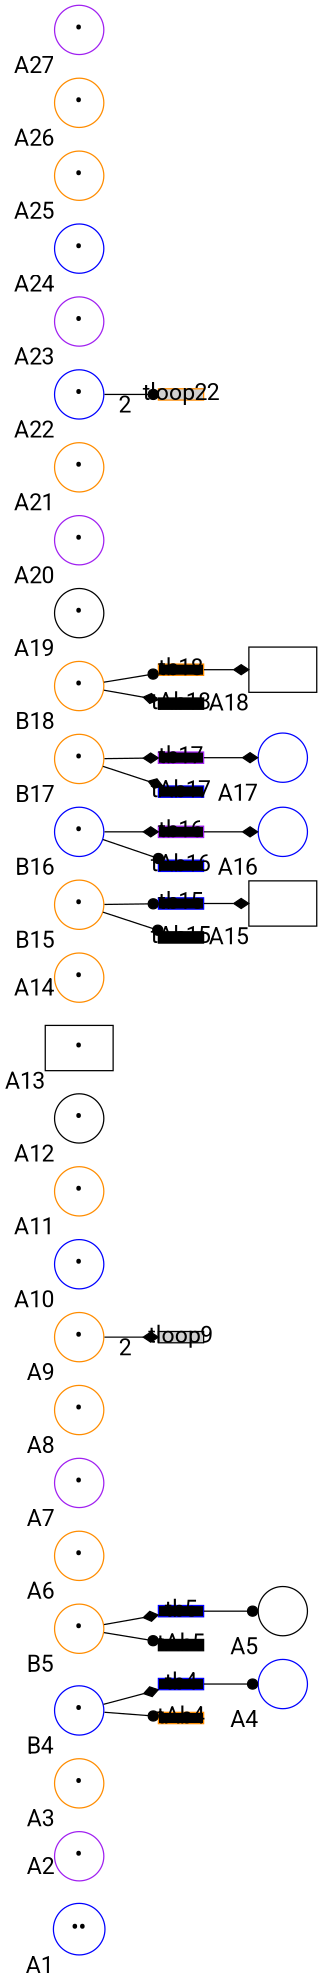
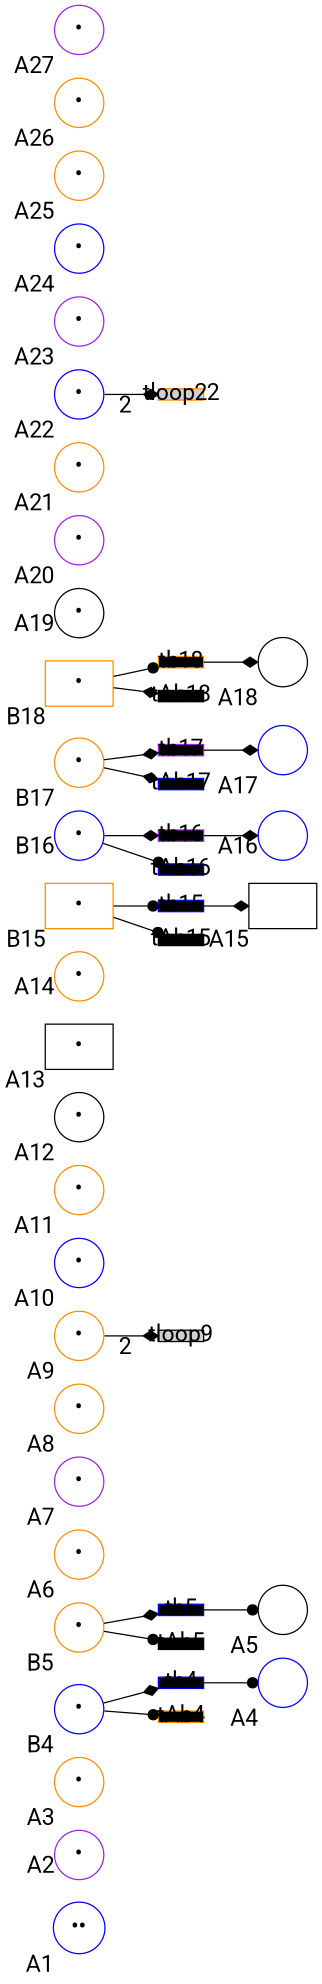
(126, 394) -> (124, 394)
(283, 670) -> (283, 662)
(79, 686) -> (79, 684)
(79, 905) -> (79, 906)
